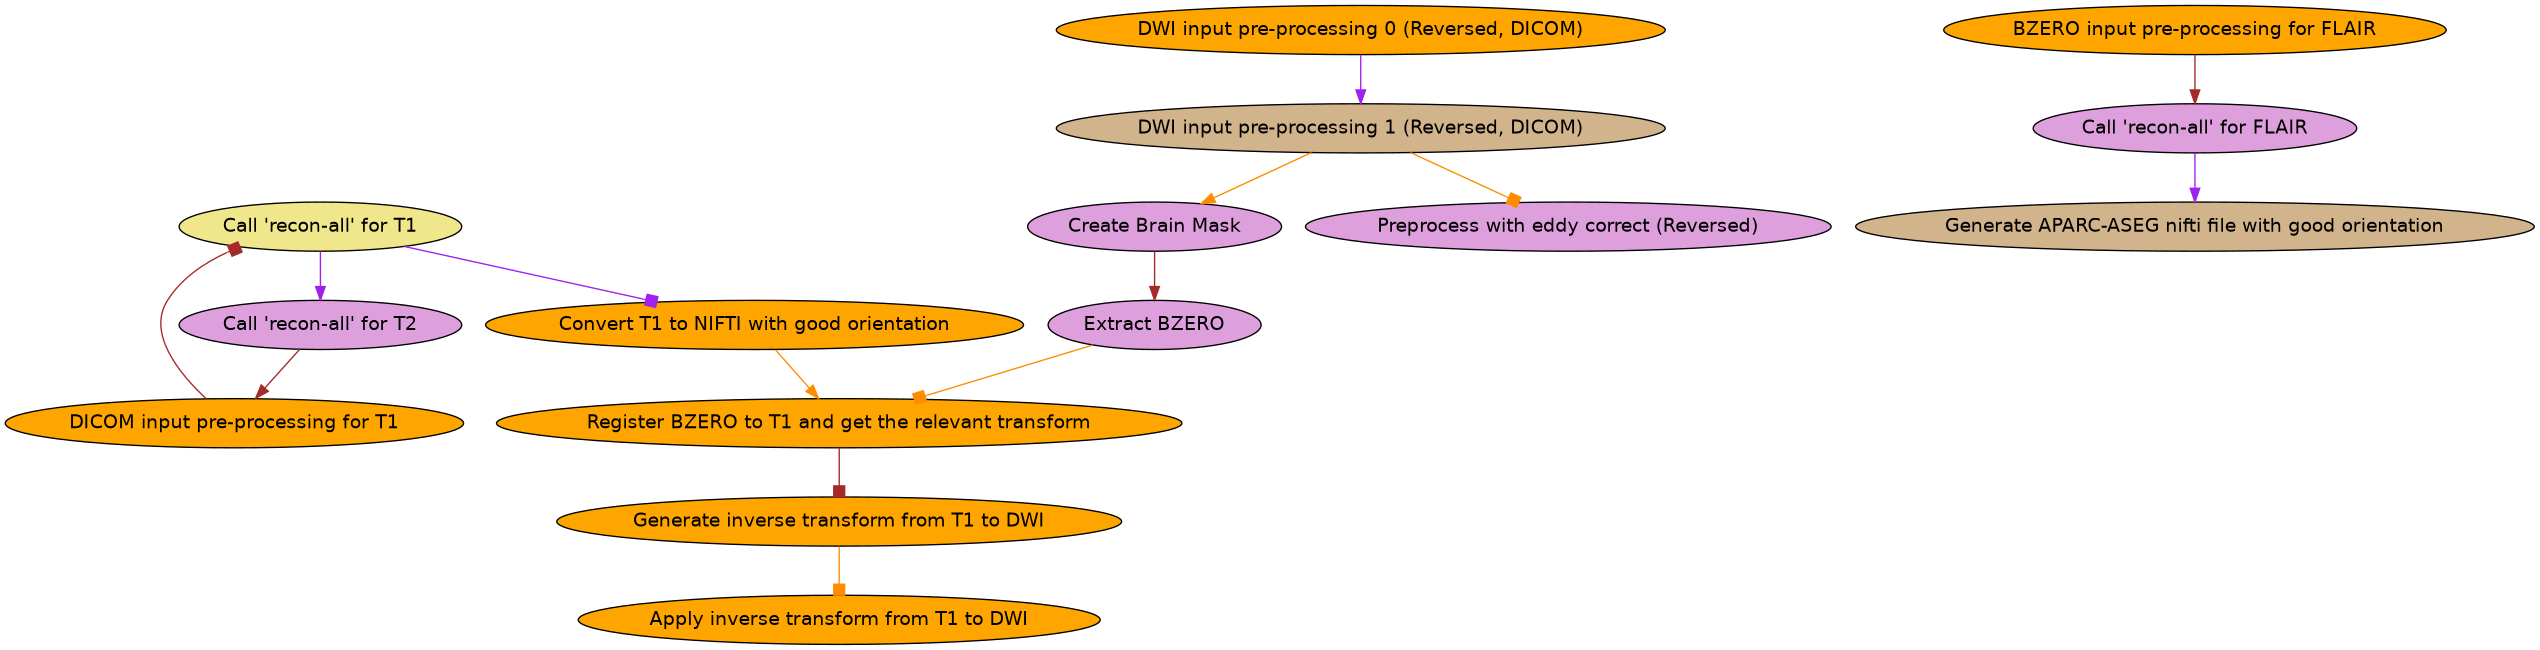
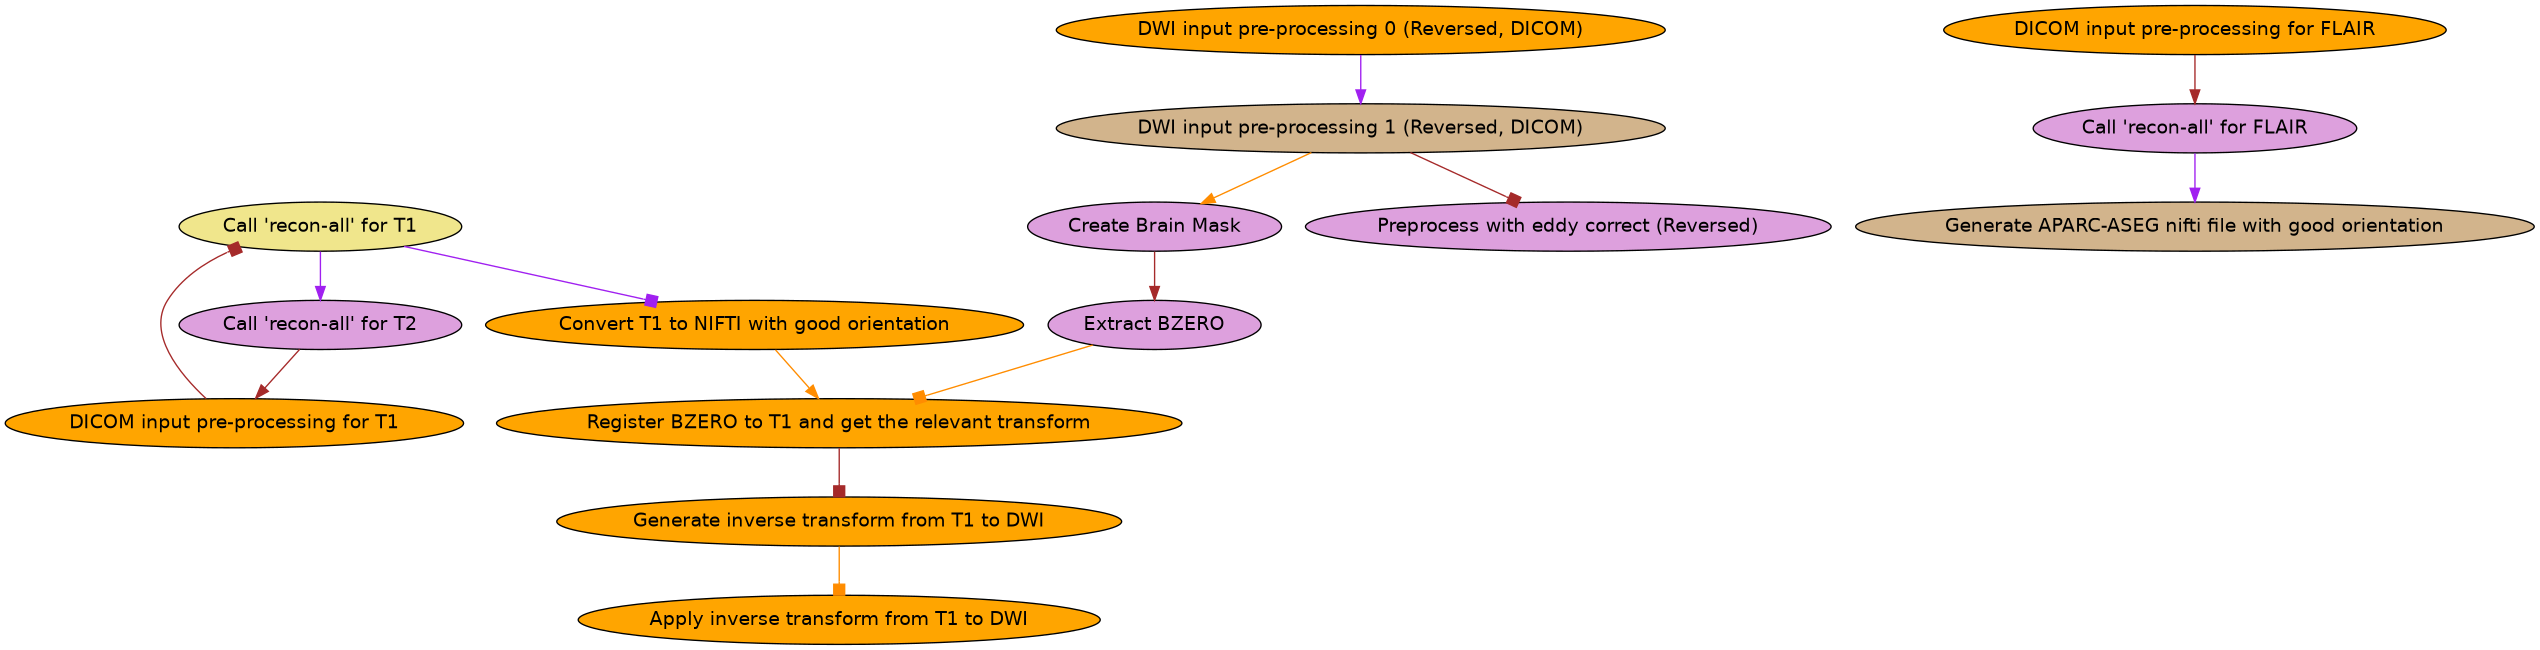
(2195, 30) -> (2195, 30)
(1458, 175) -> (1458, 175)
